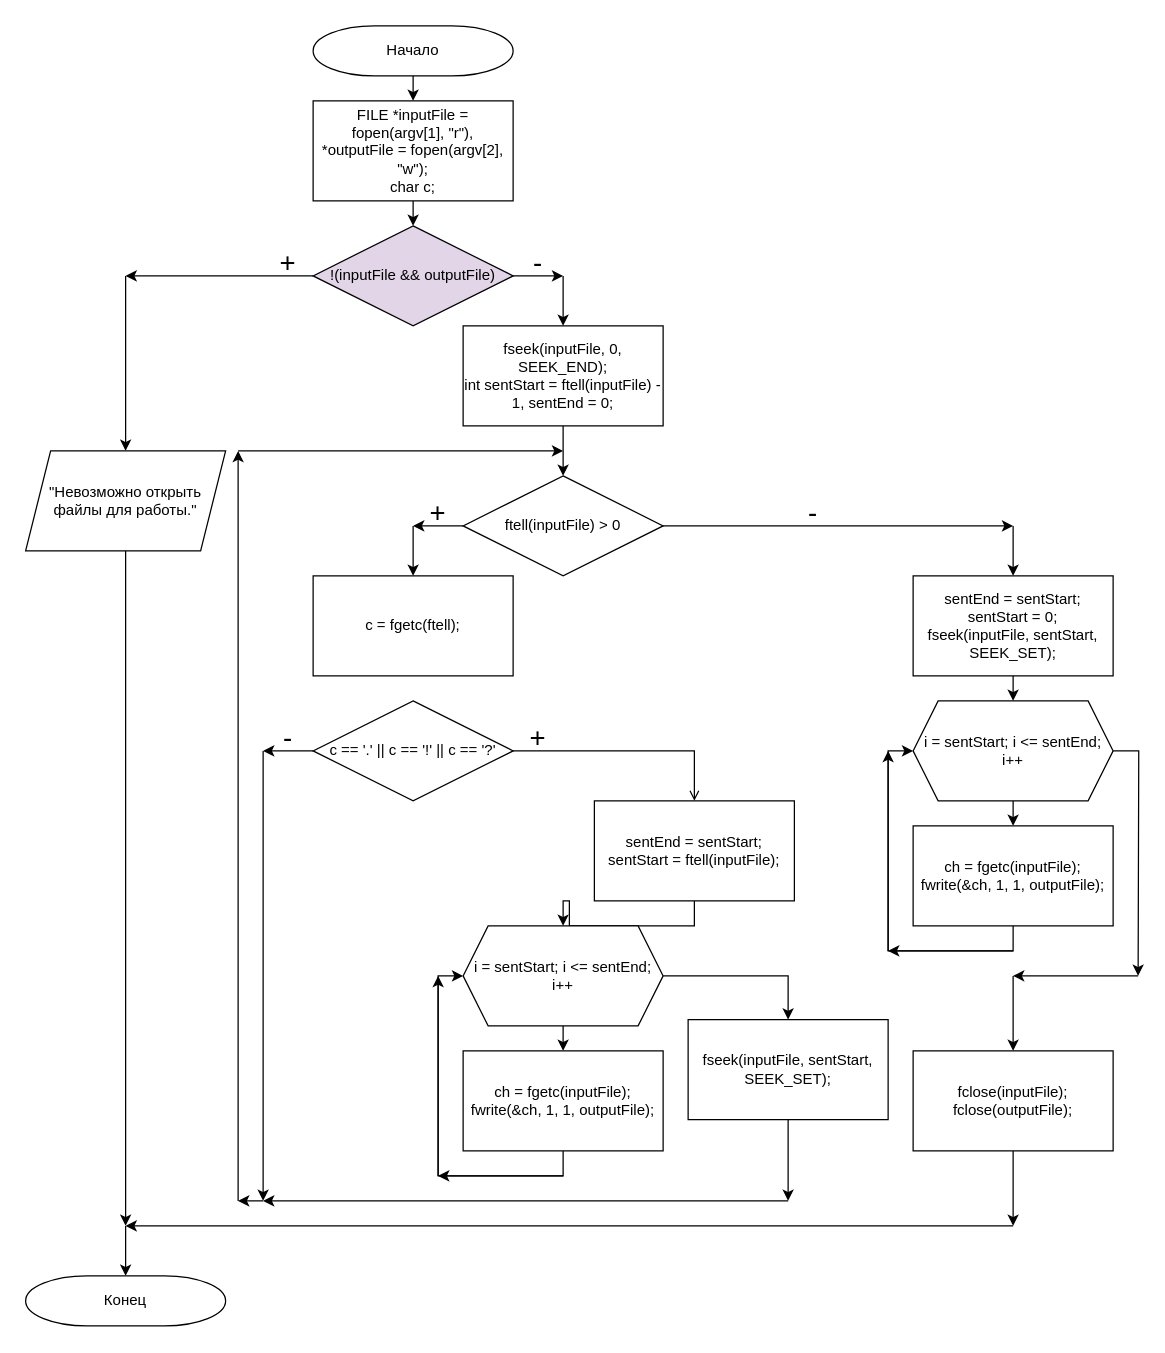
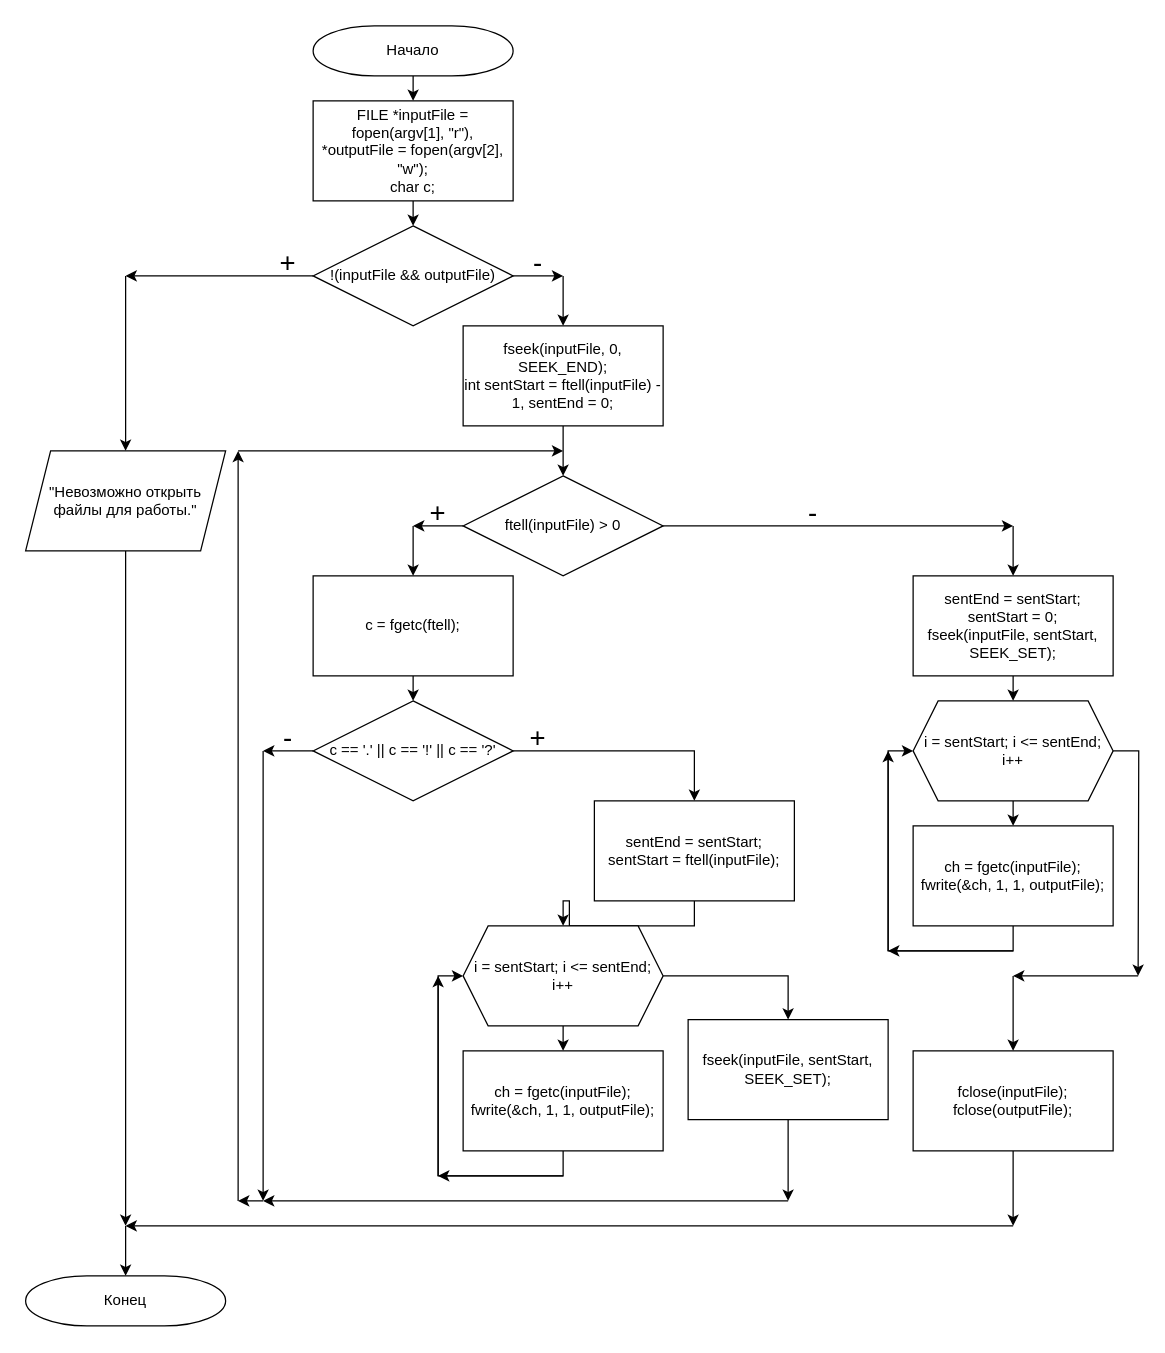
(413, 276) -> (413, 276)
none -> (413, 684)
(694, 793) -> (694, 791)
